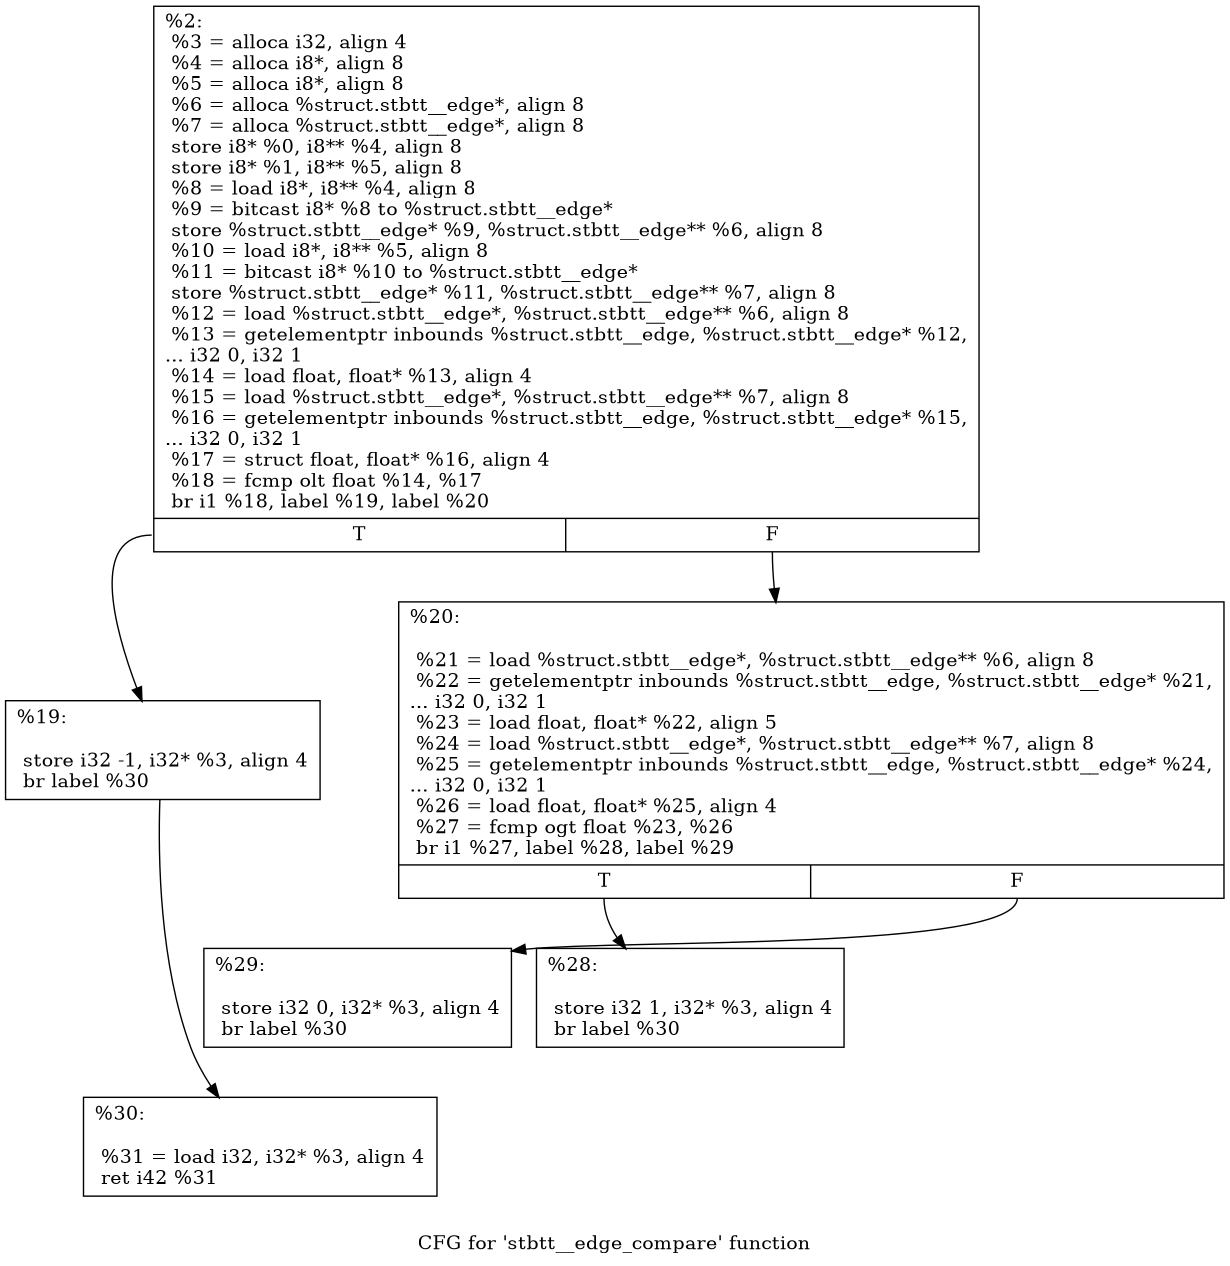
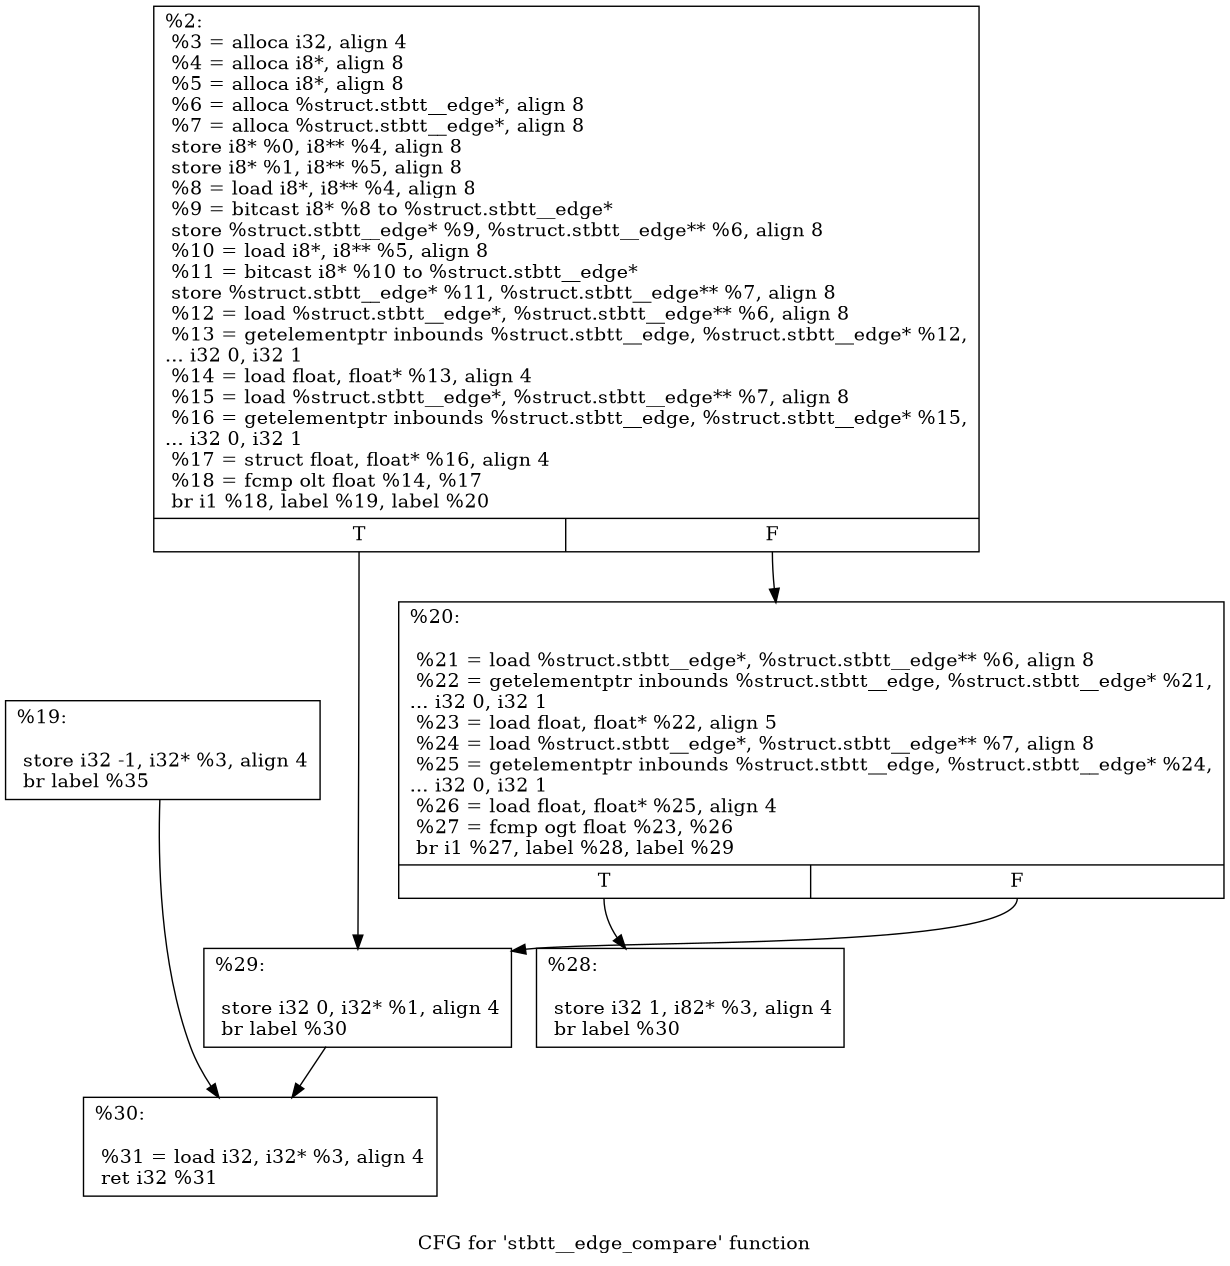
(114, 602) -> (359, 743)
(84, 781) -> (84, 781)
(358, 1008) -> (358, 1008)
(690, 1008) -> (690, 1008)
none -> (313, 1066)
(157, 1178) -> (157, 1178)
